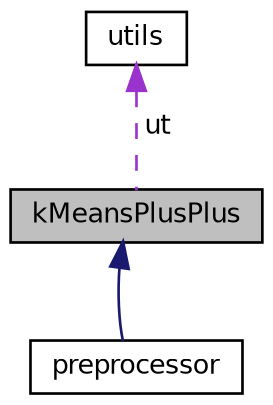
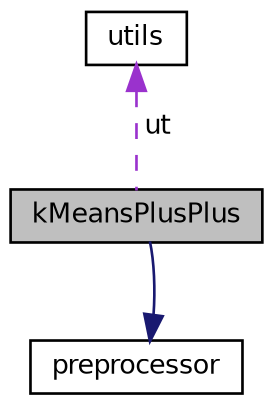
(119, 305) -> (154, 278)
